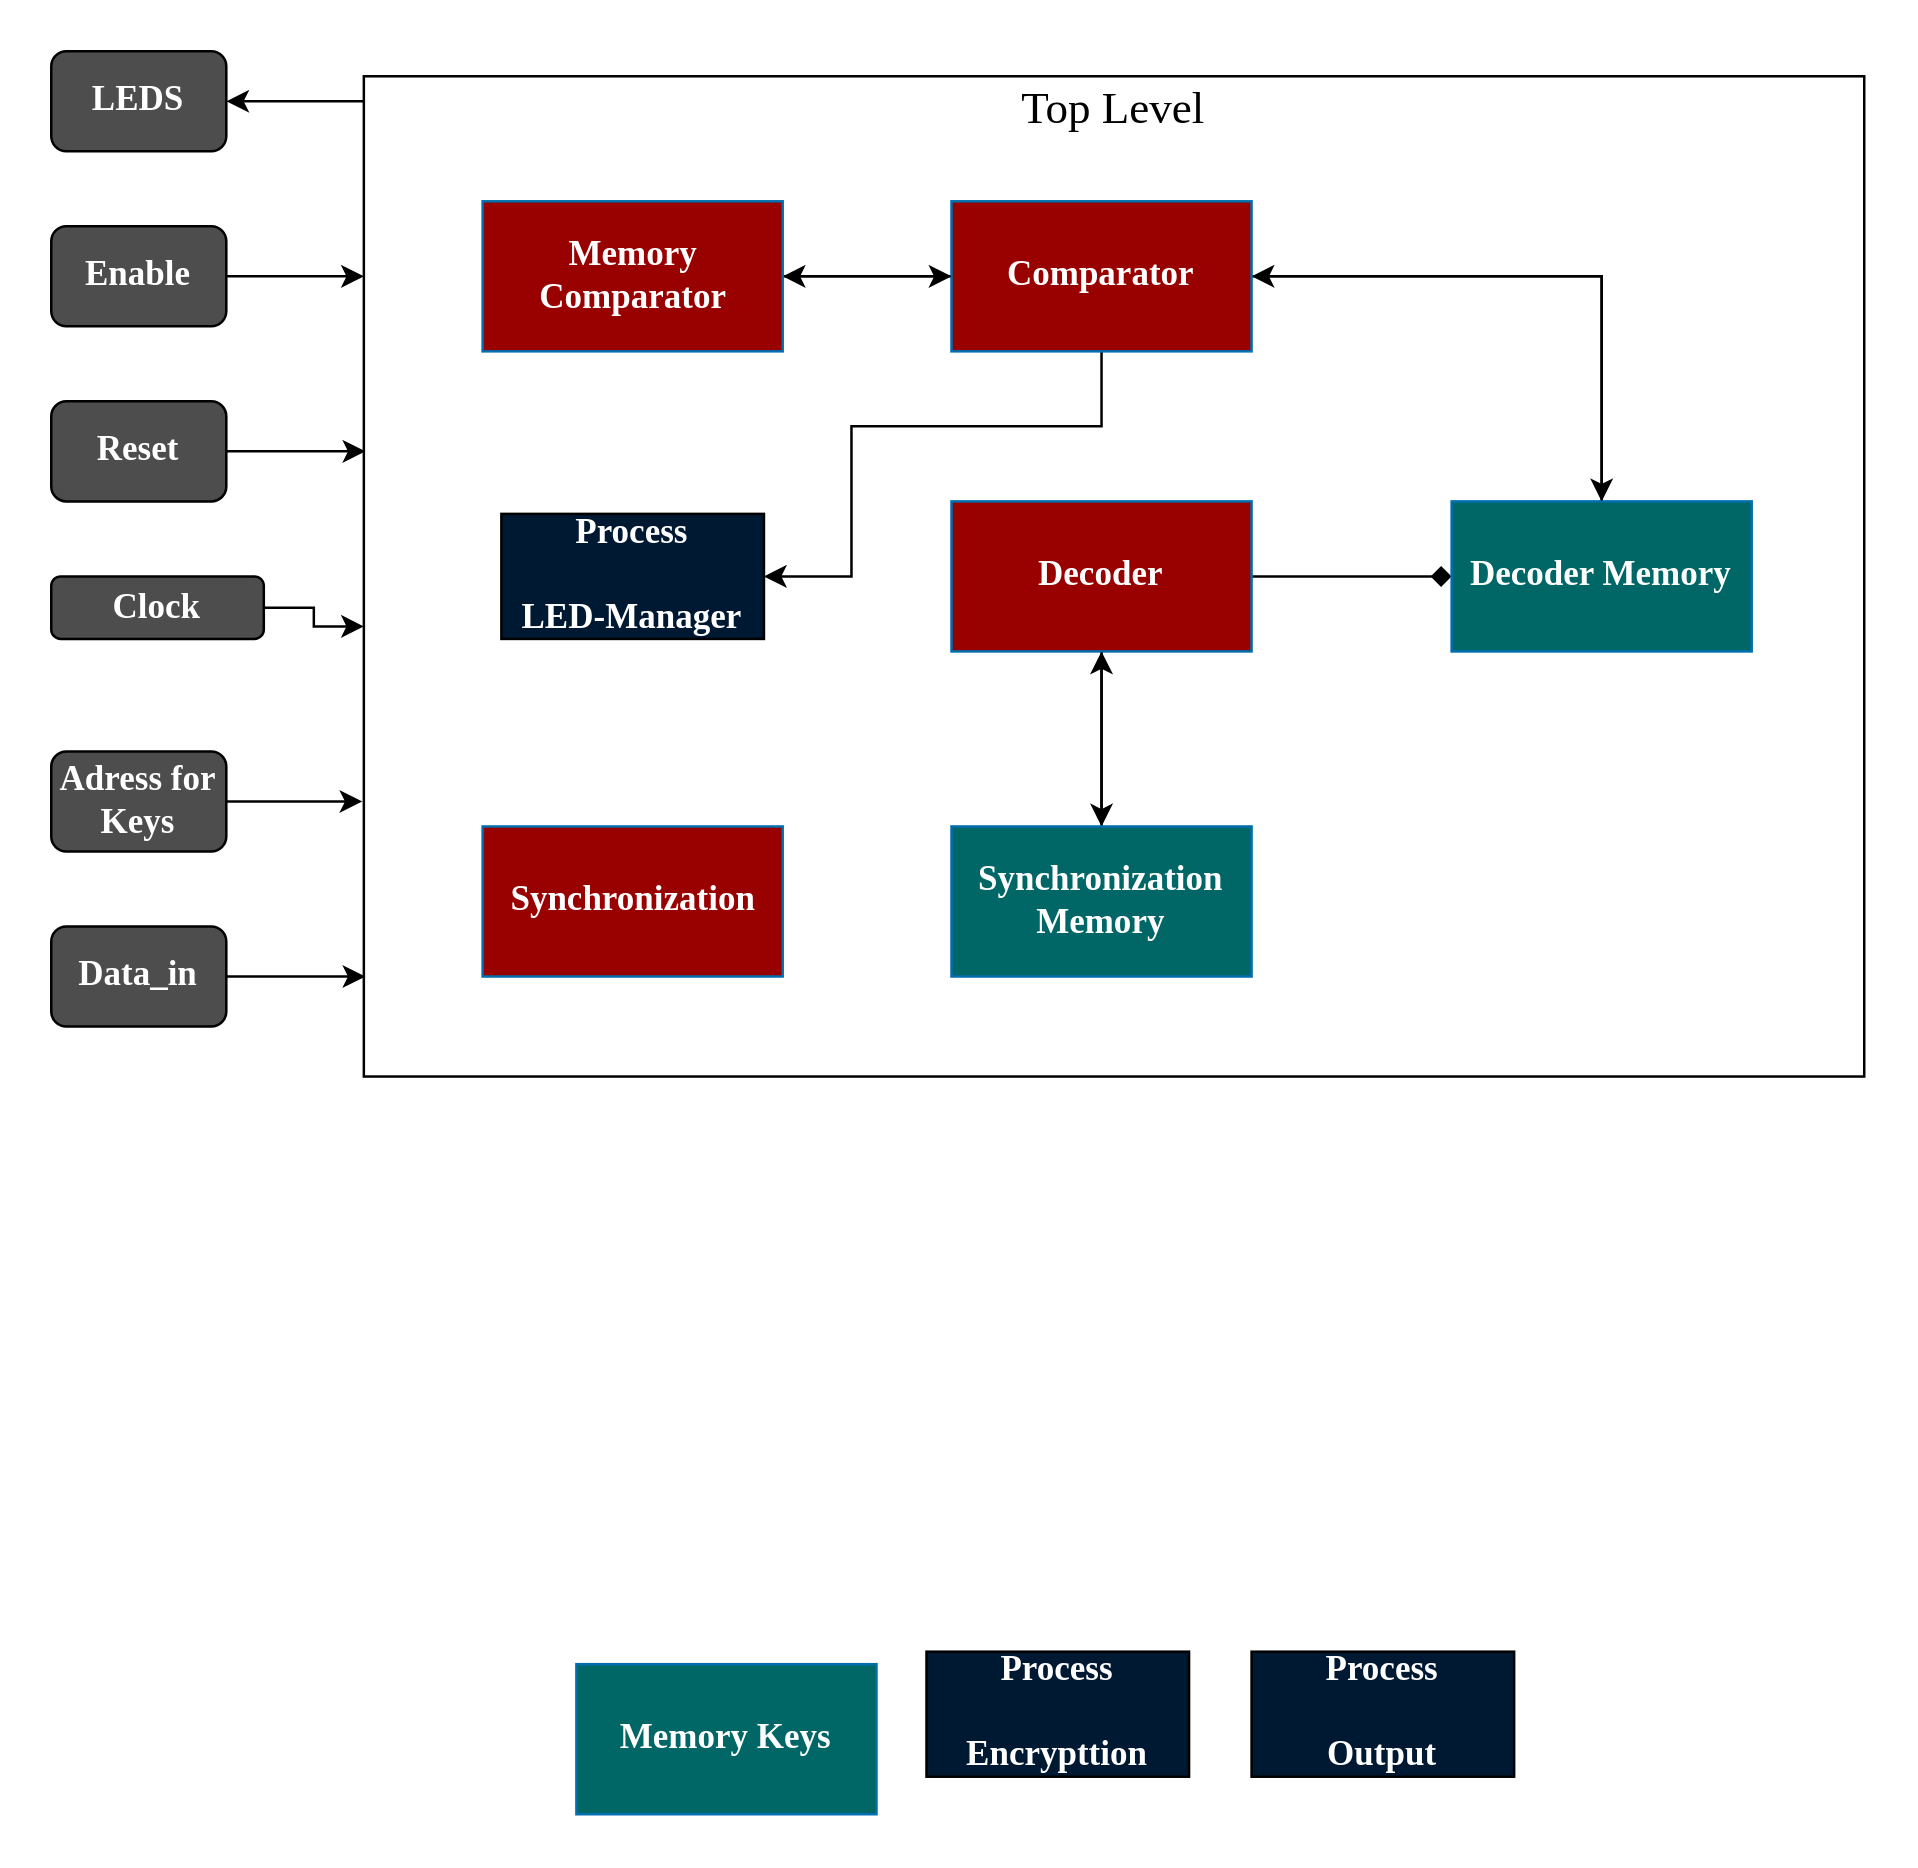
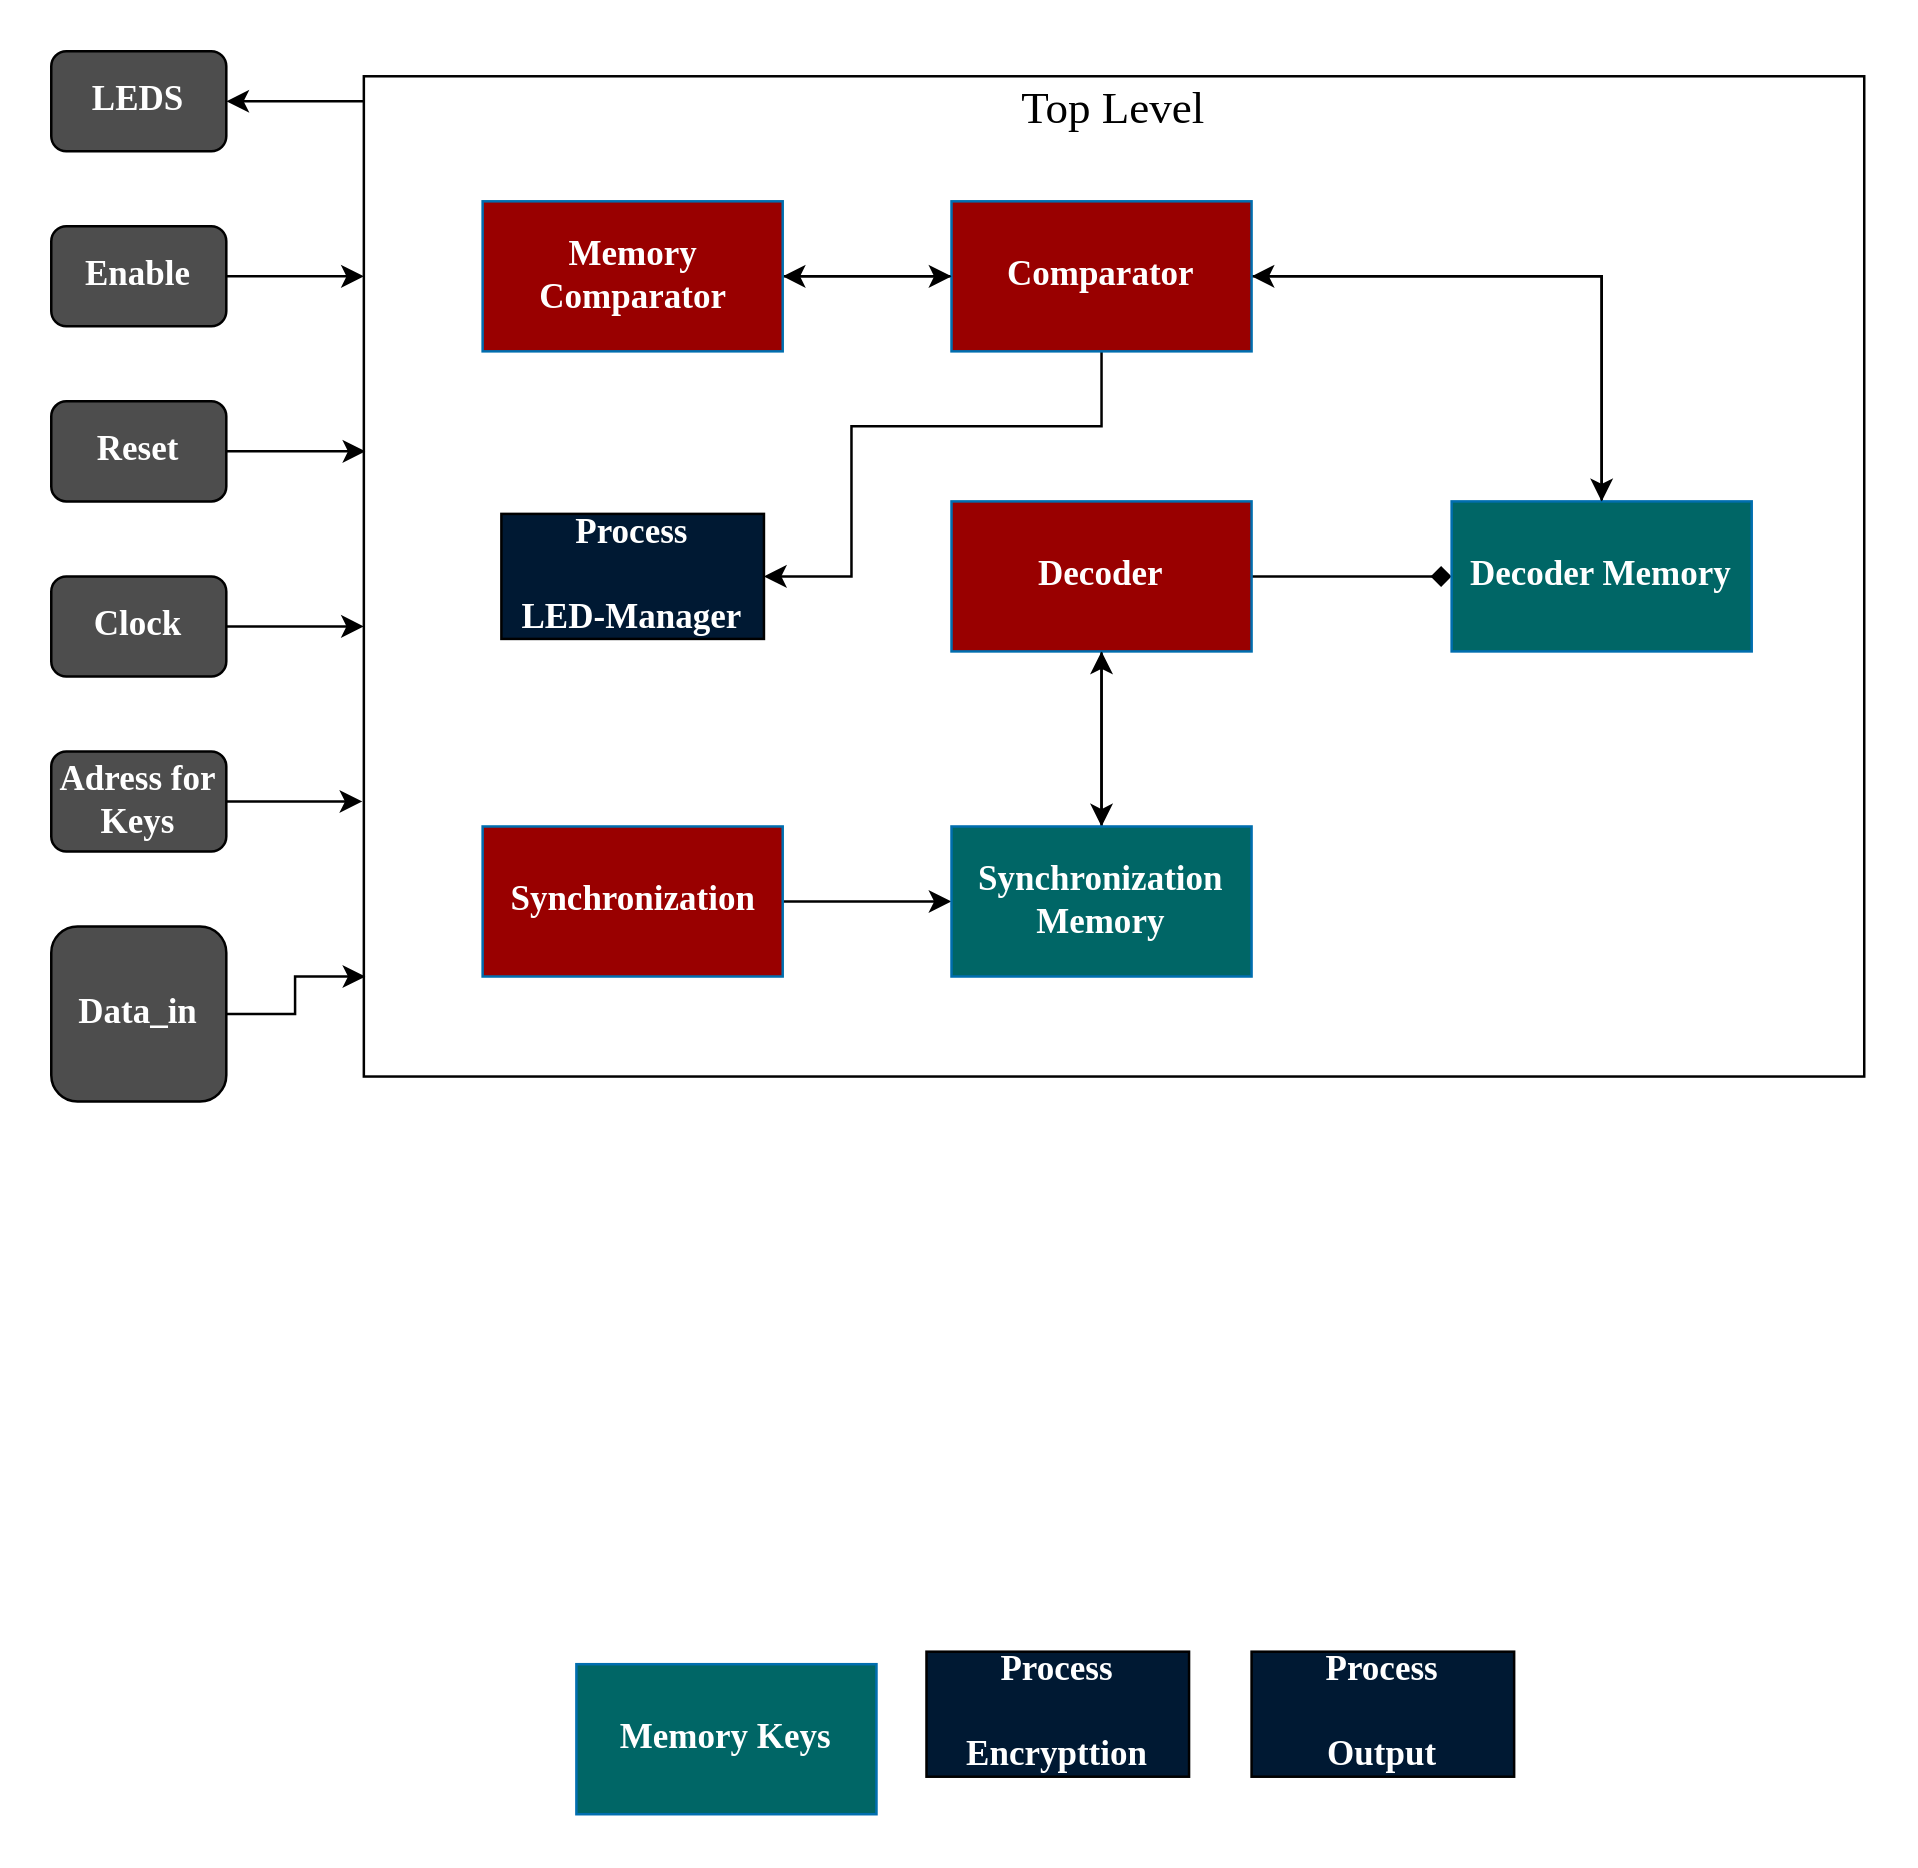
(158, 608) -> (139, 626)
none -> (859, 901)
(139, 976) -> (139, 1014)
